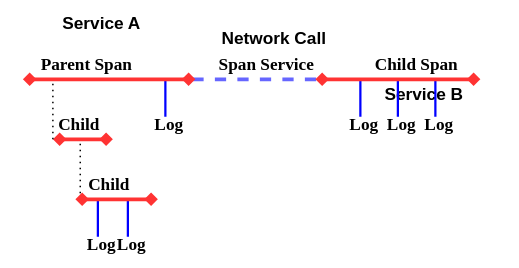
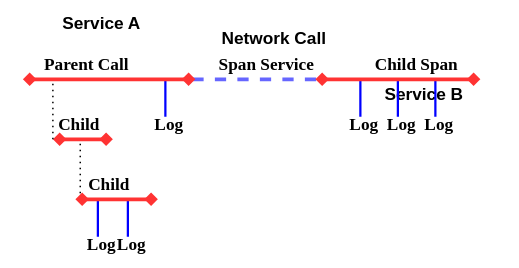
(87, 64) -> (87, 64)
